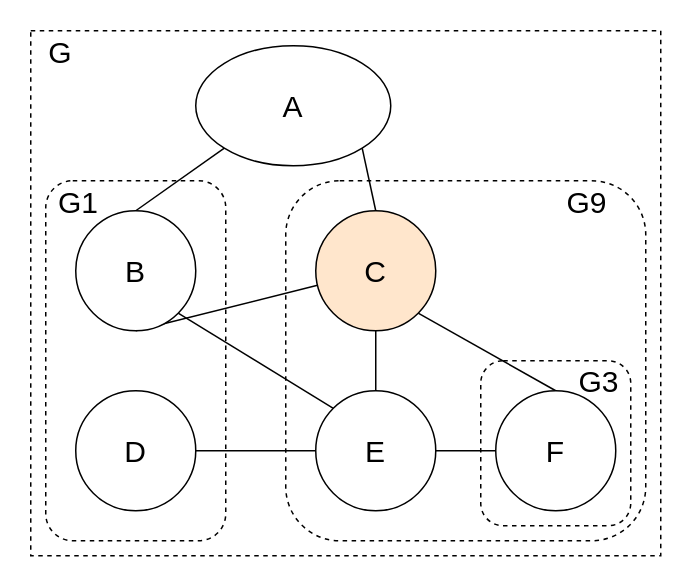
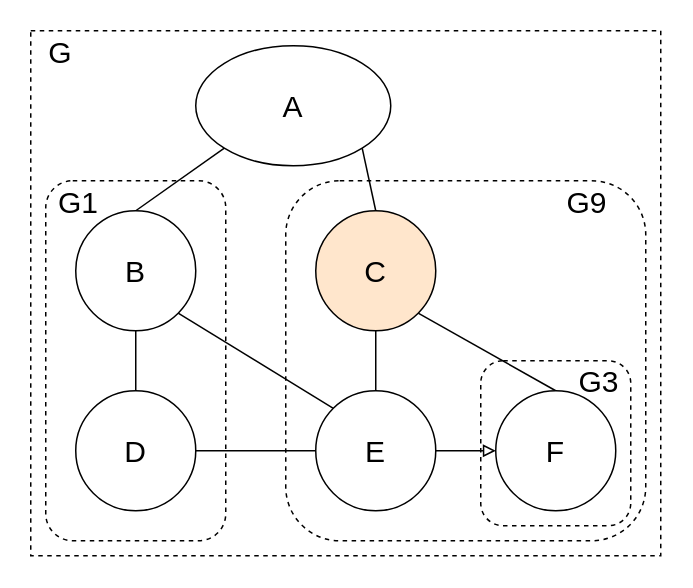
(241, 305) -> (136, 361)
(487, 451) -> (482, 451)
